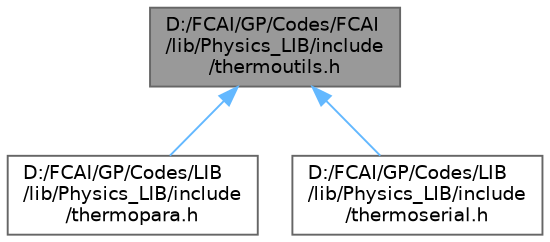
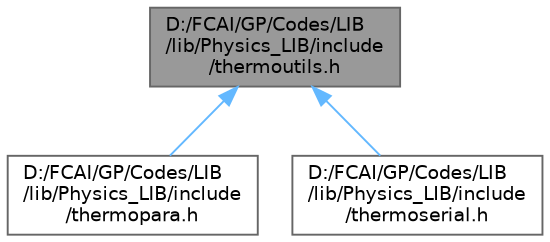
(275, 47) -> (275, 47)
